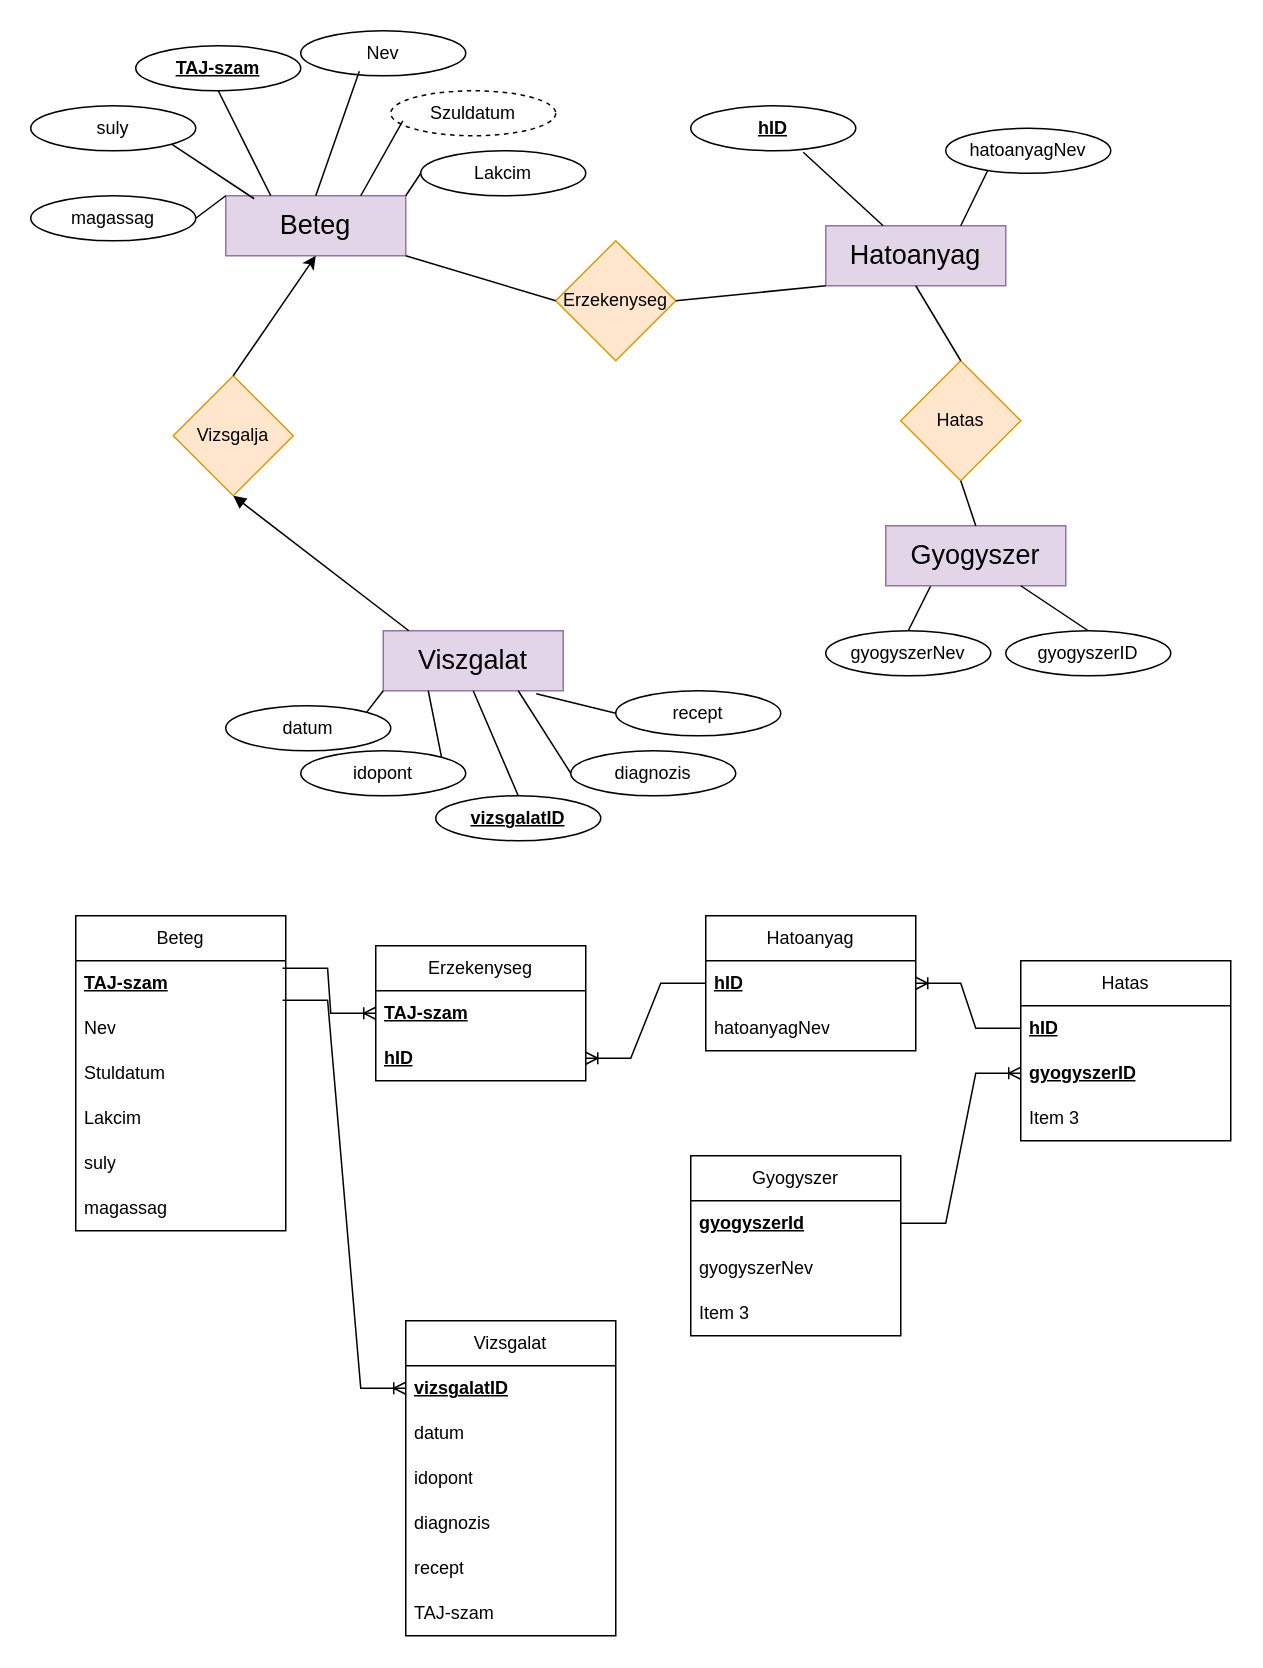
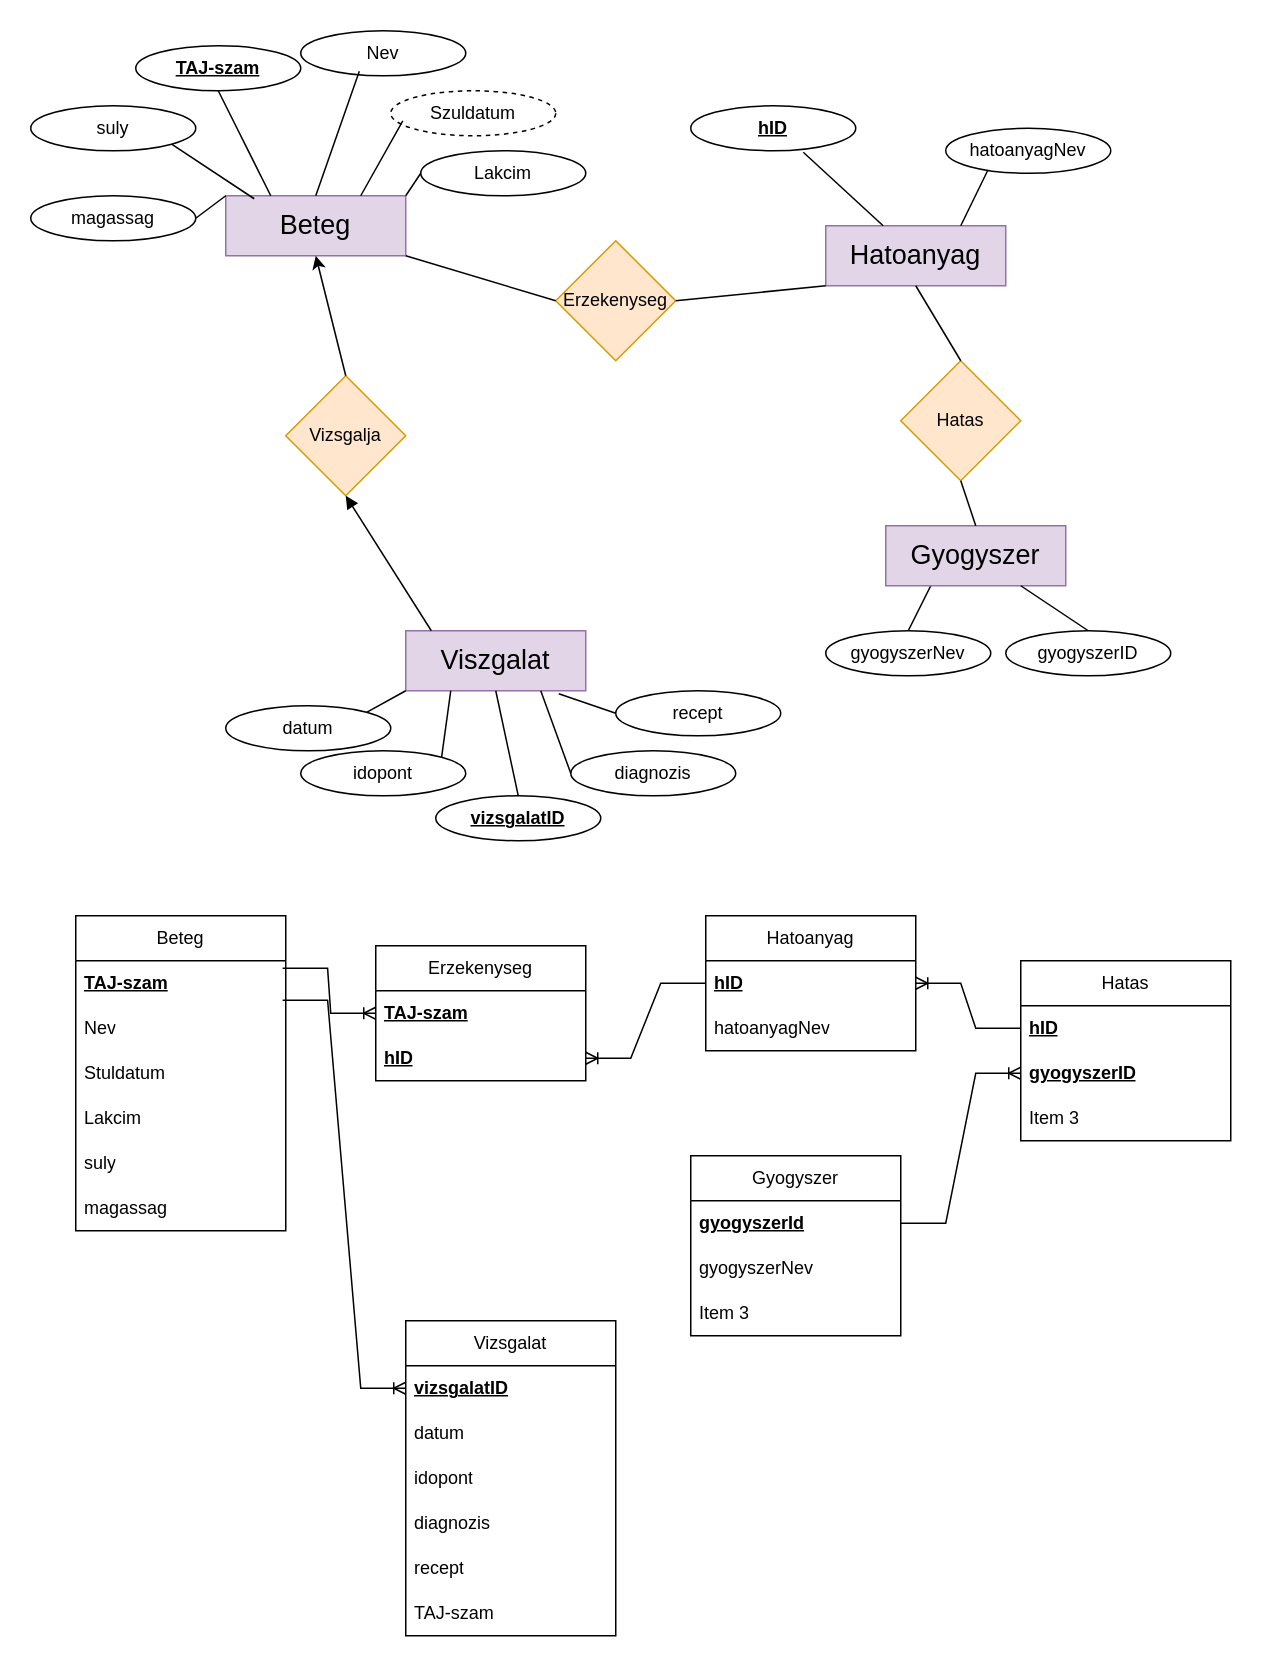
(233, 436) -> (346, 436)
(473, 661) -> (496, 661)
